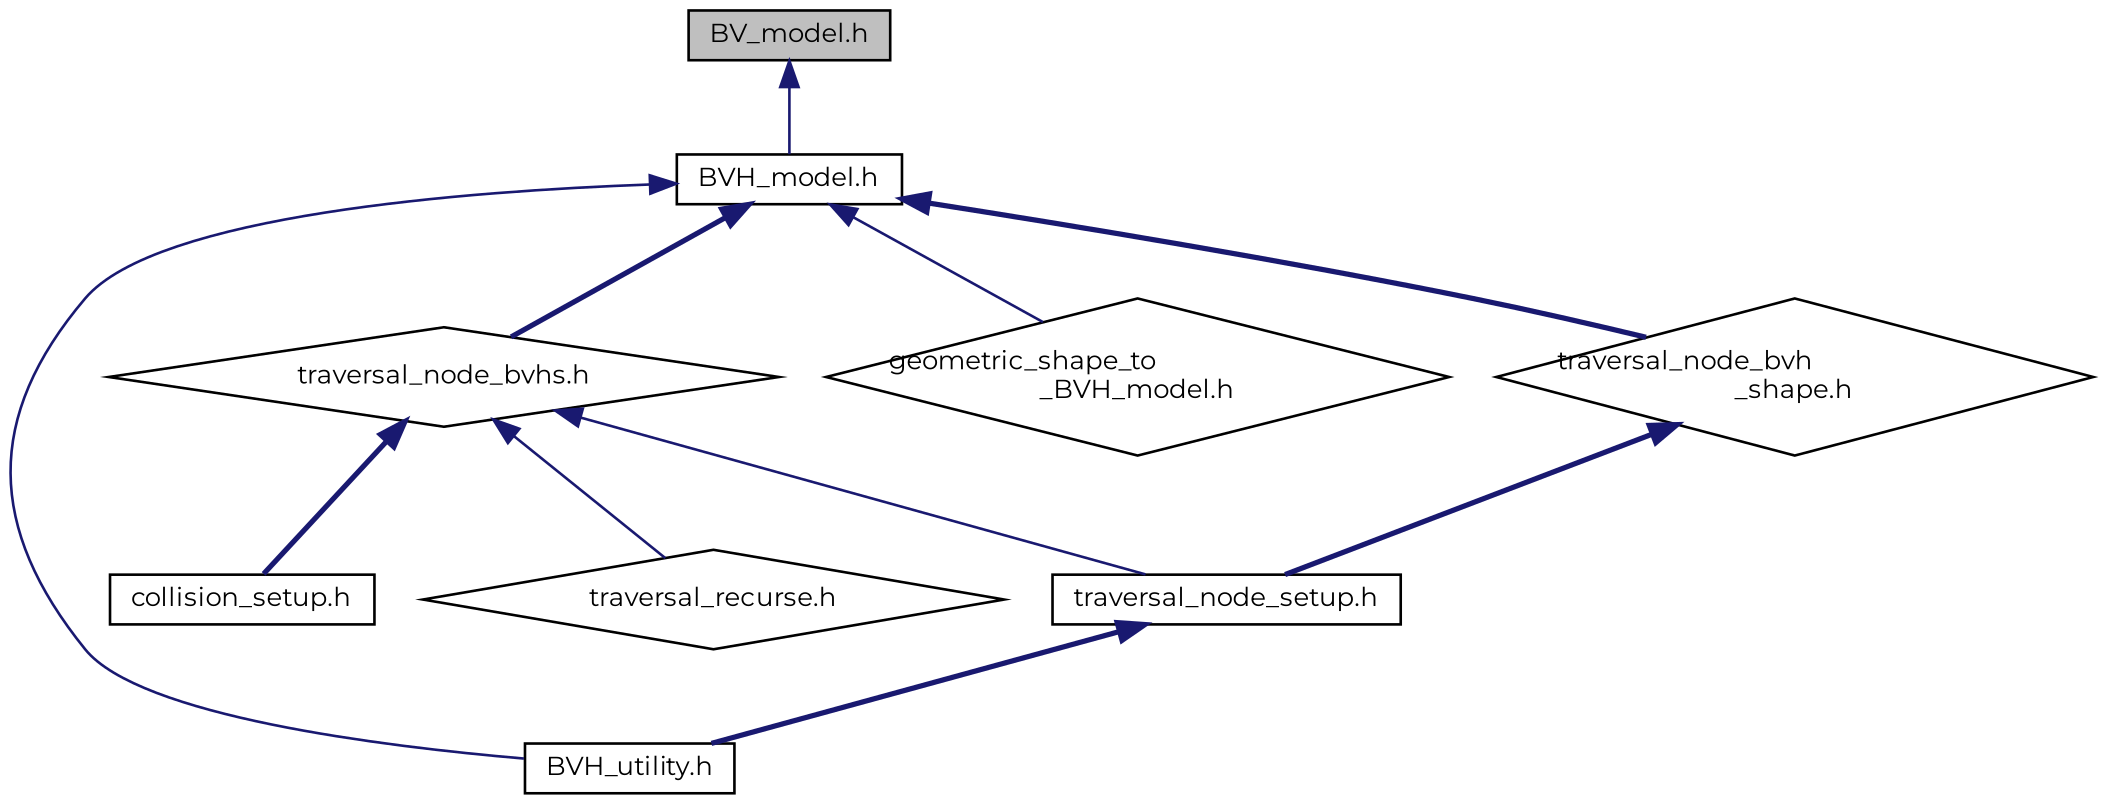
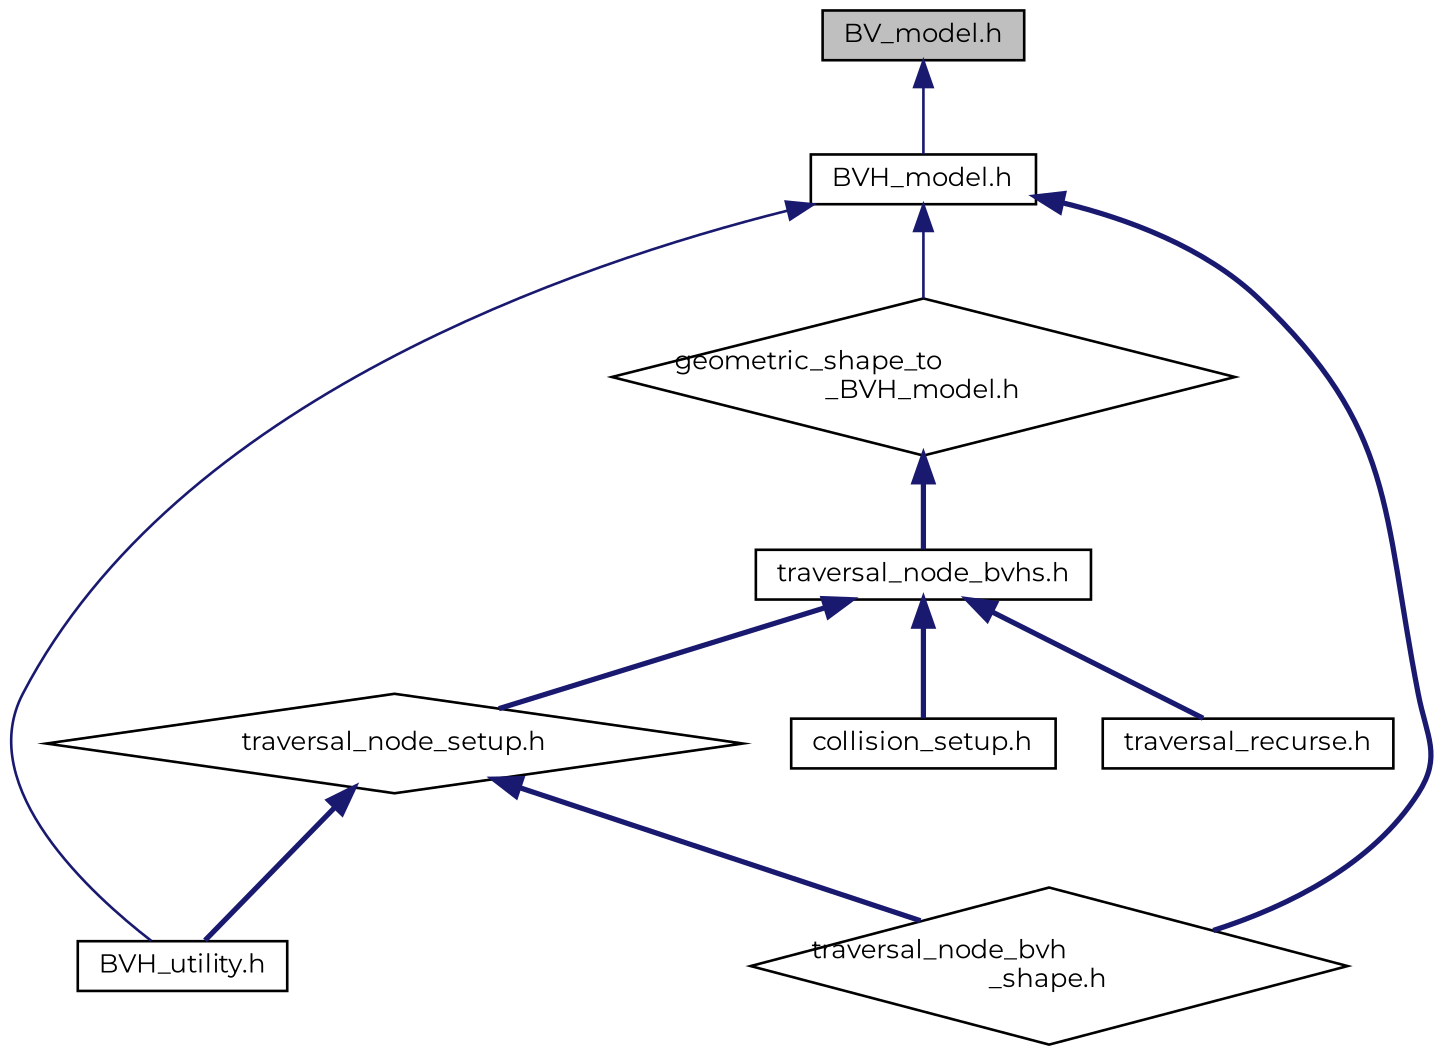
(618, 277) -> (923, 516)
(444, 377) -> (923, 575)
(863, 496) -> (662, 658)
(590, 497) -> (1097, 665)
(1469, 504) -> (720, 854)
(713, 600) -> (1248, 744)
(1227, 600) -> (395, 744)
